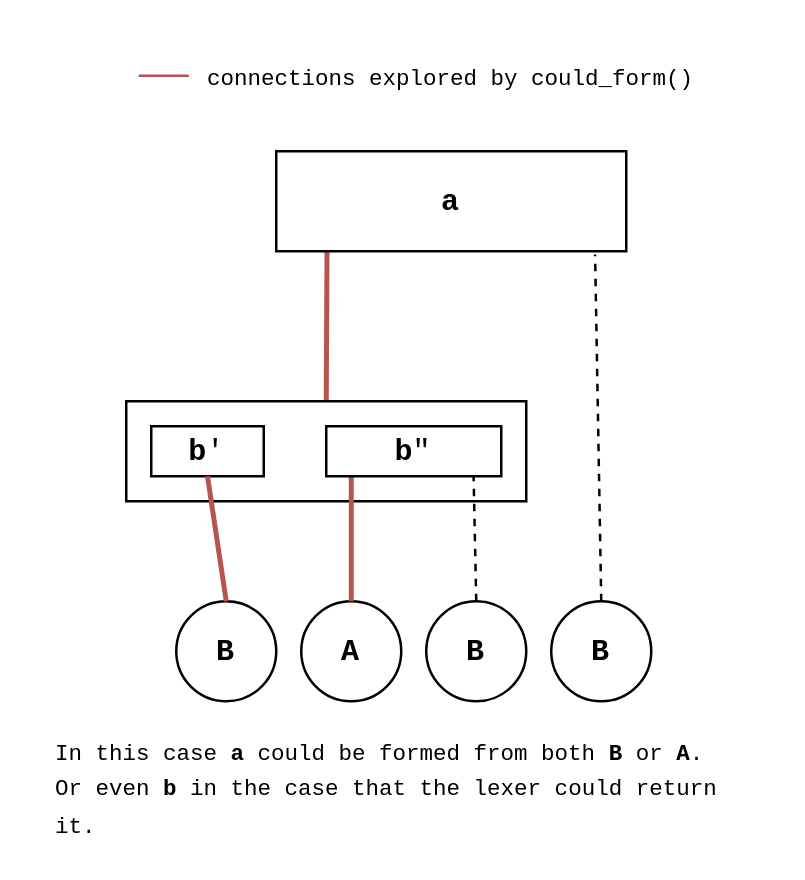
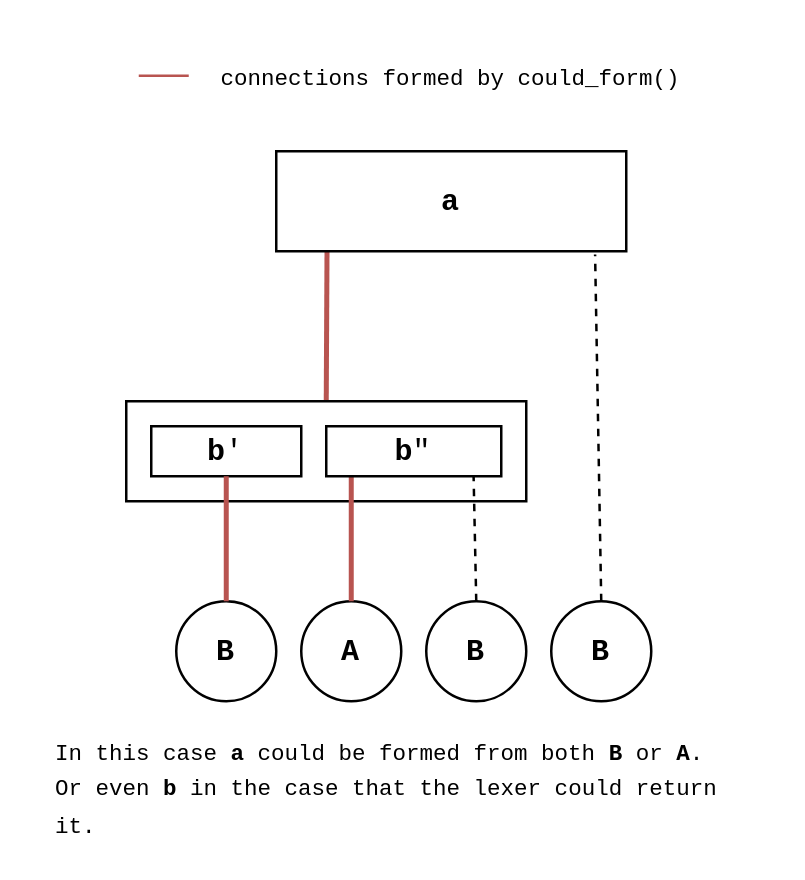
(451, 76) -> (451, 76)
(208, 451) -> (226, 451)
